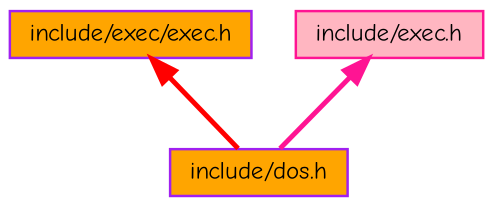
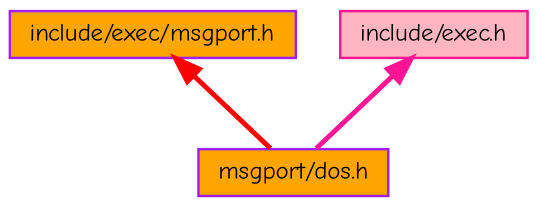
(131, 35) -> (153, 35)
(259, 173) -> (293, 173)
